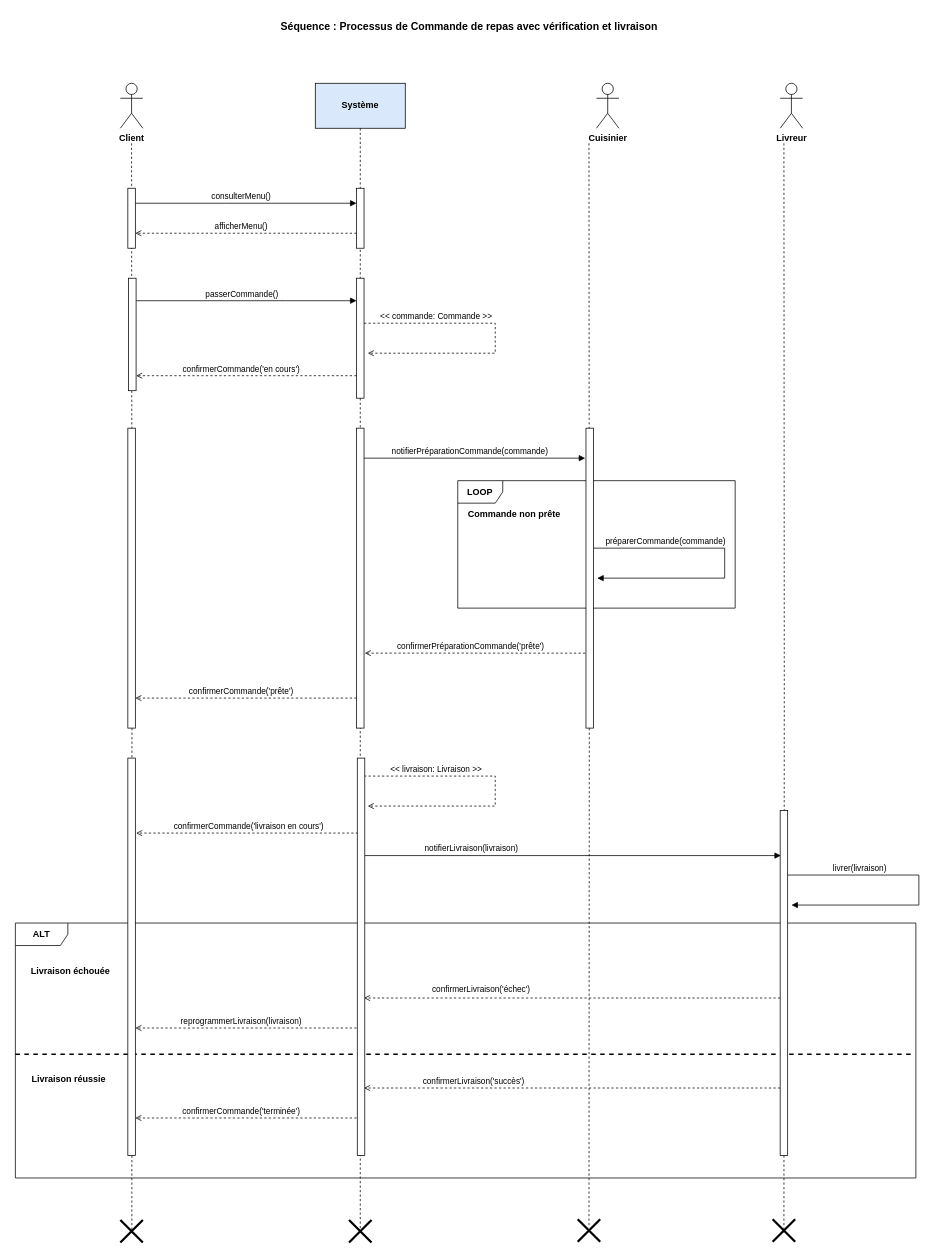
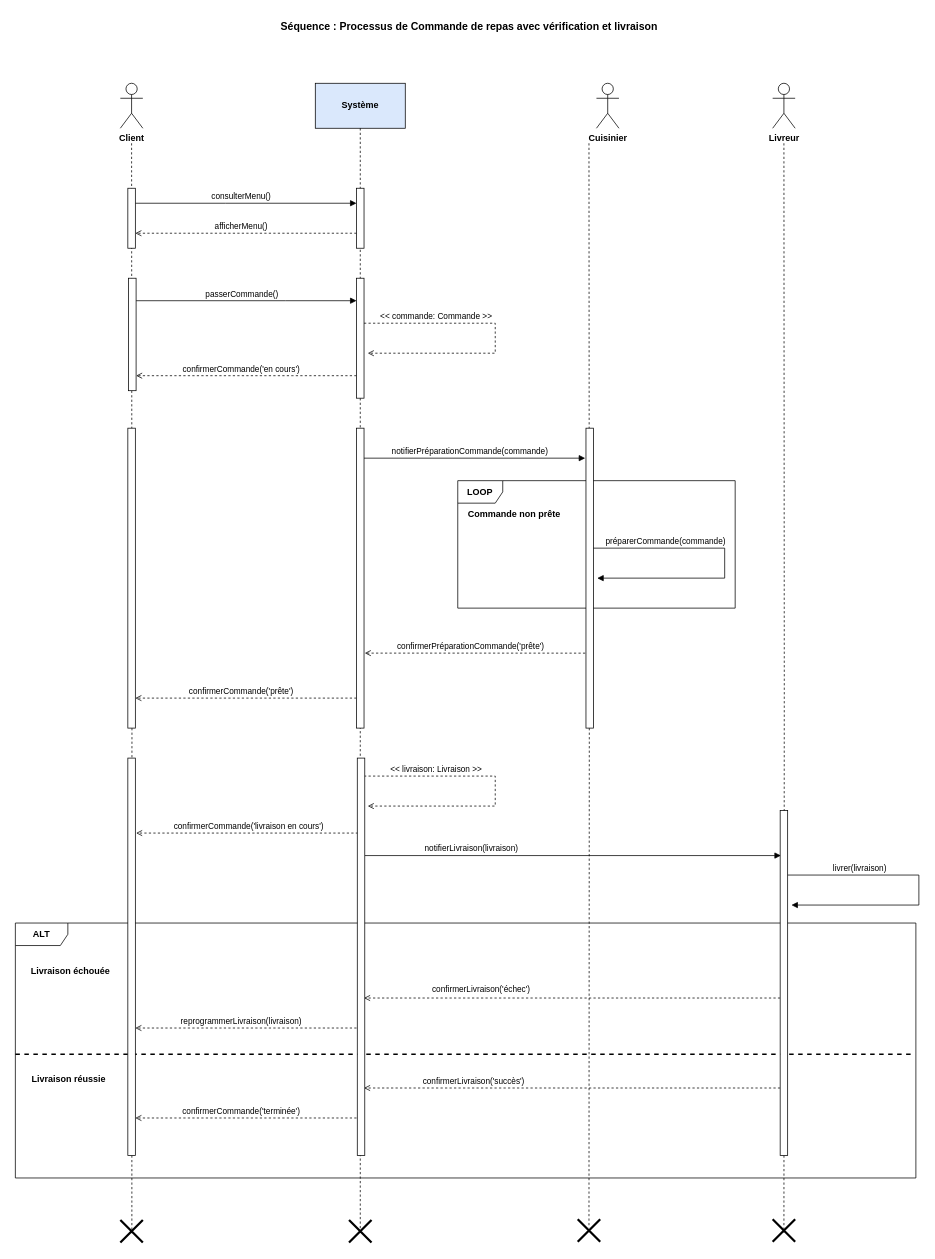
(792, 105) -> (784, 105)
